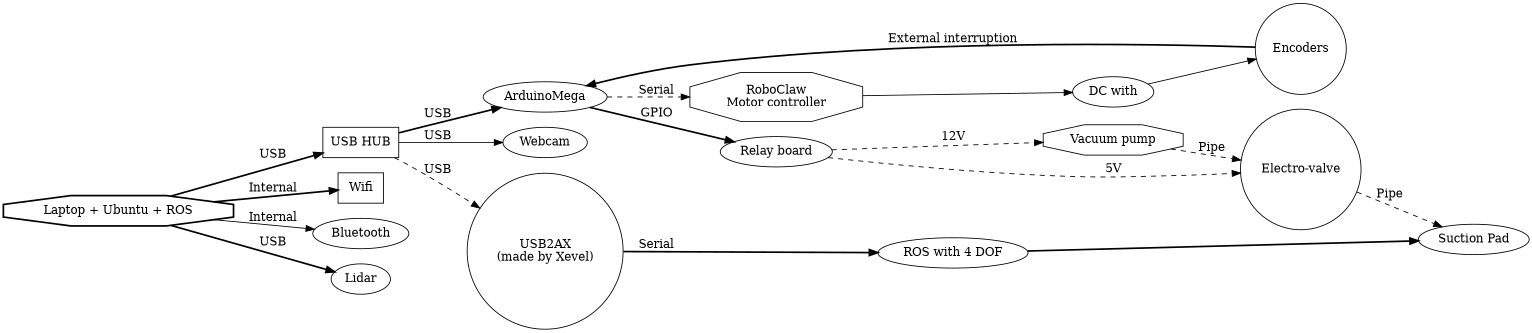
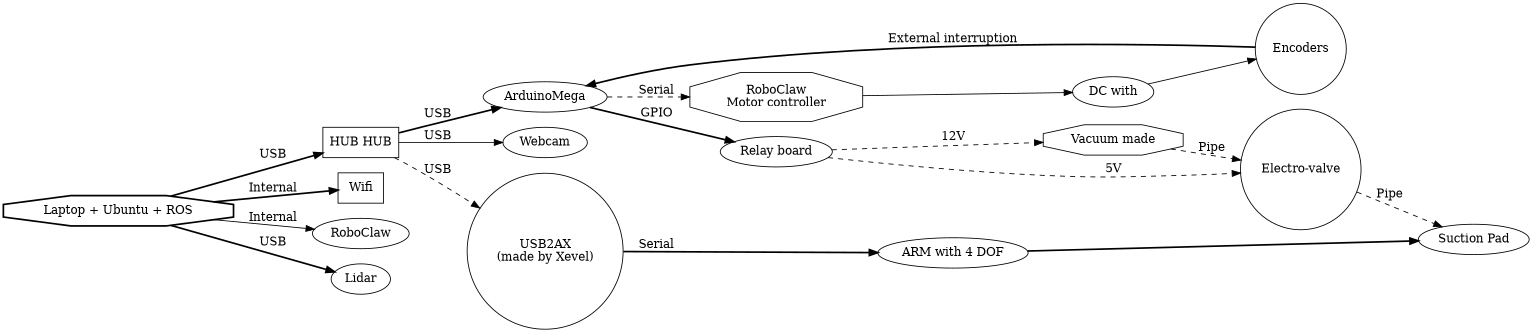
(1113, 140) -> (1113, 140)
(361, 142) -> (361, 142)
(361, 234) -> (361, 234)
(953, 253) -> (953, 253)
